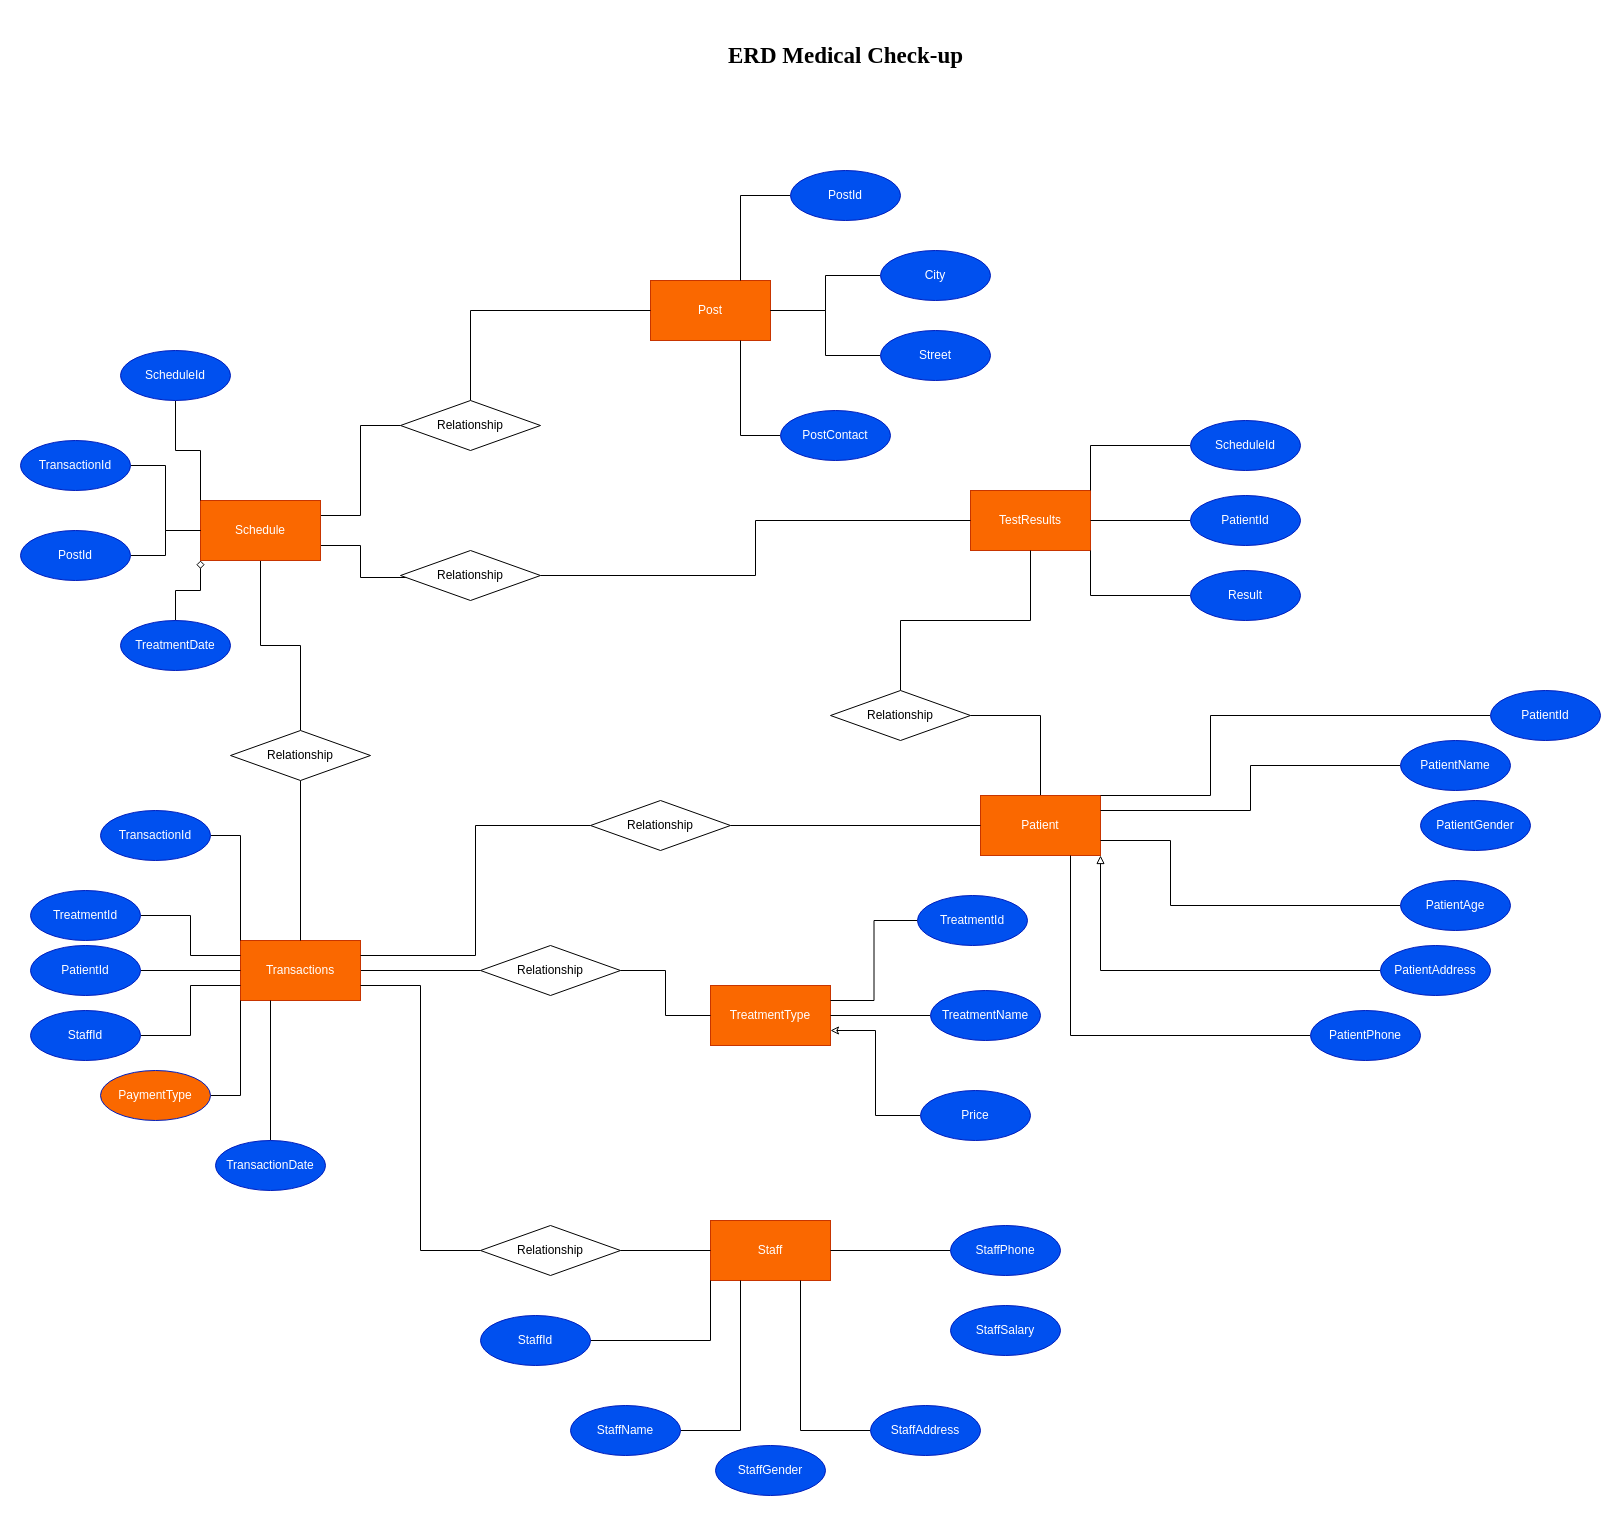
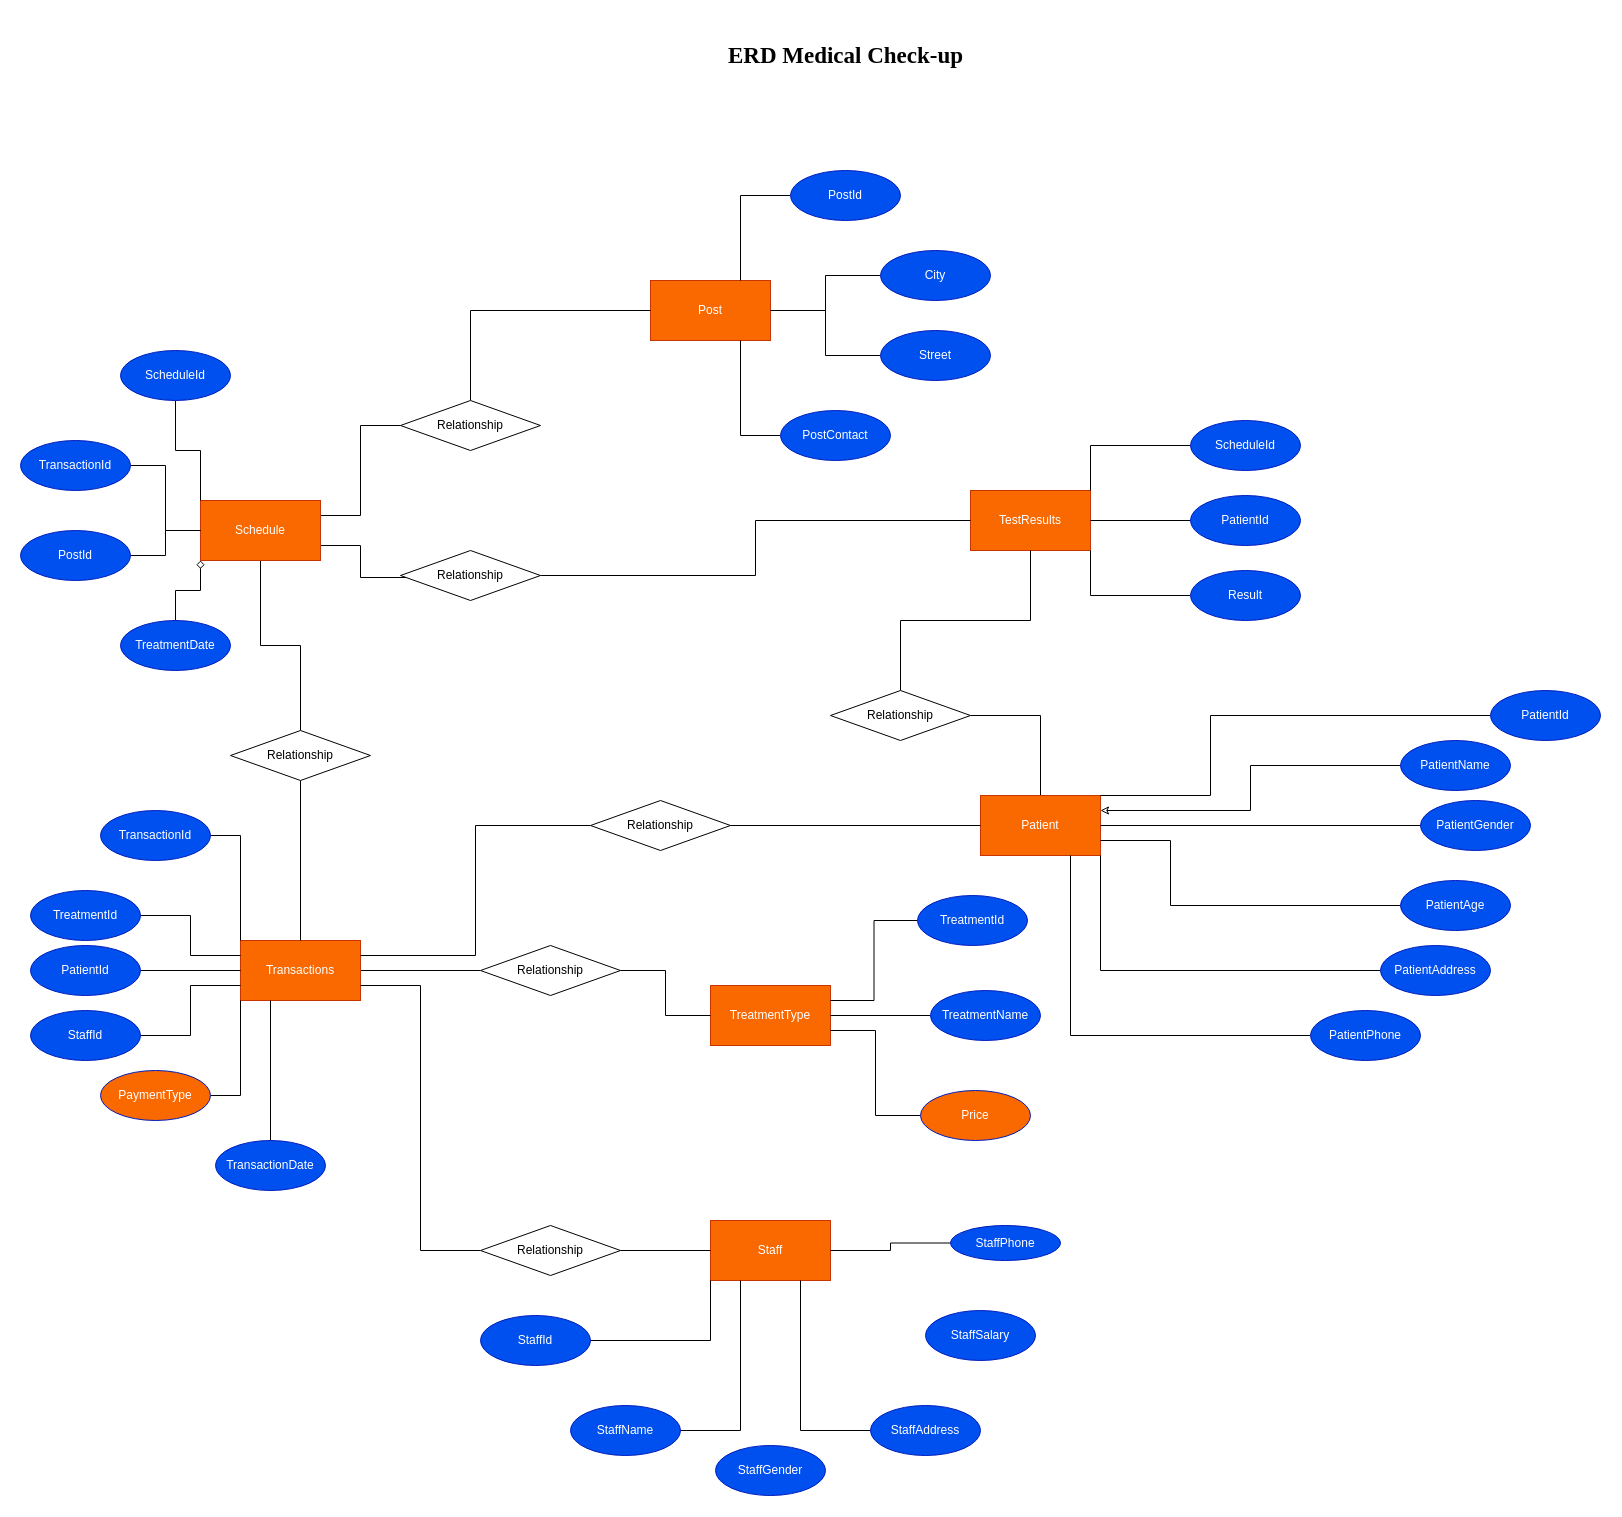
(1106, 811) -> (1108, 811)
none -> (1261, 826)
(1101, 865) -> (1101, 861)
(838, 1031) -> (836, 1031)
(976, 1116) -> (976, 1116)
(1006, 1251) -> (1006, 1243)
(1006, 1331) -> (981, 1336)
